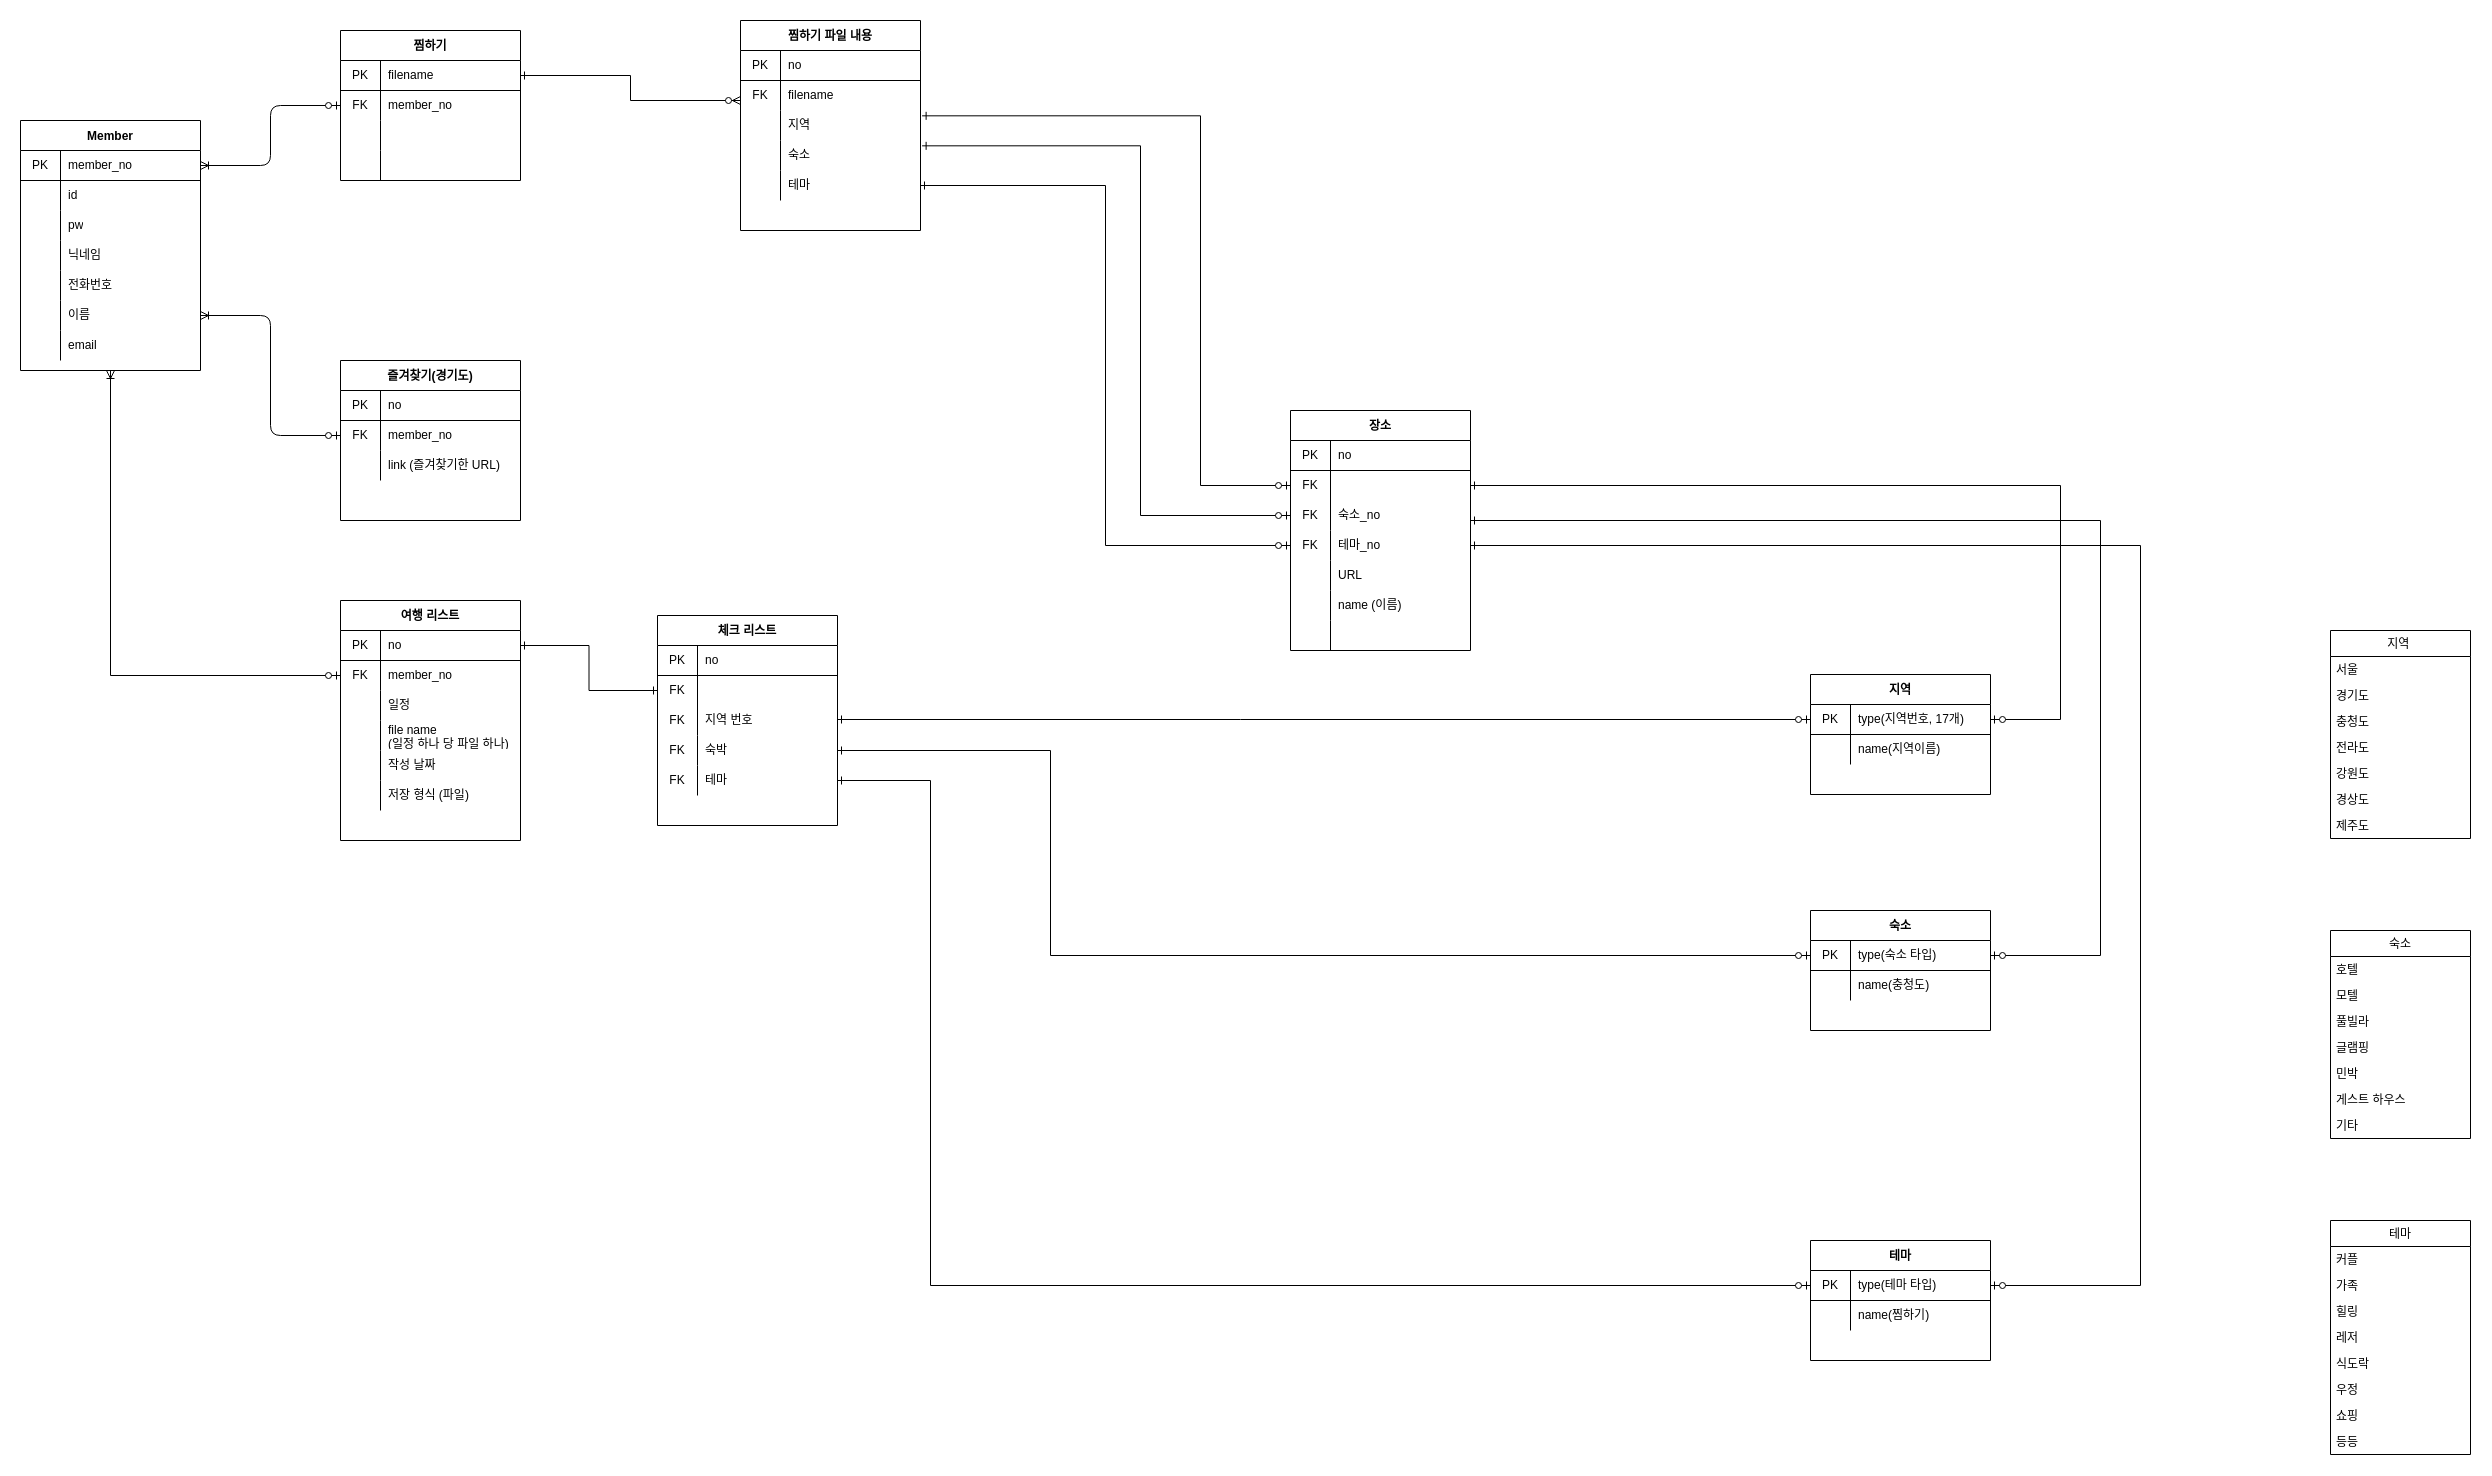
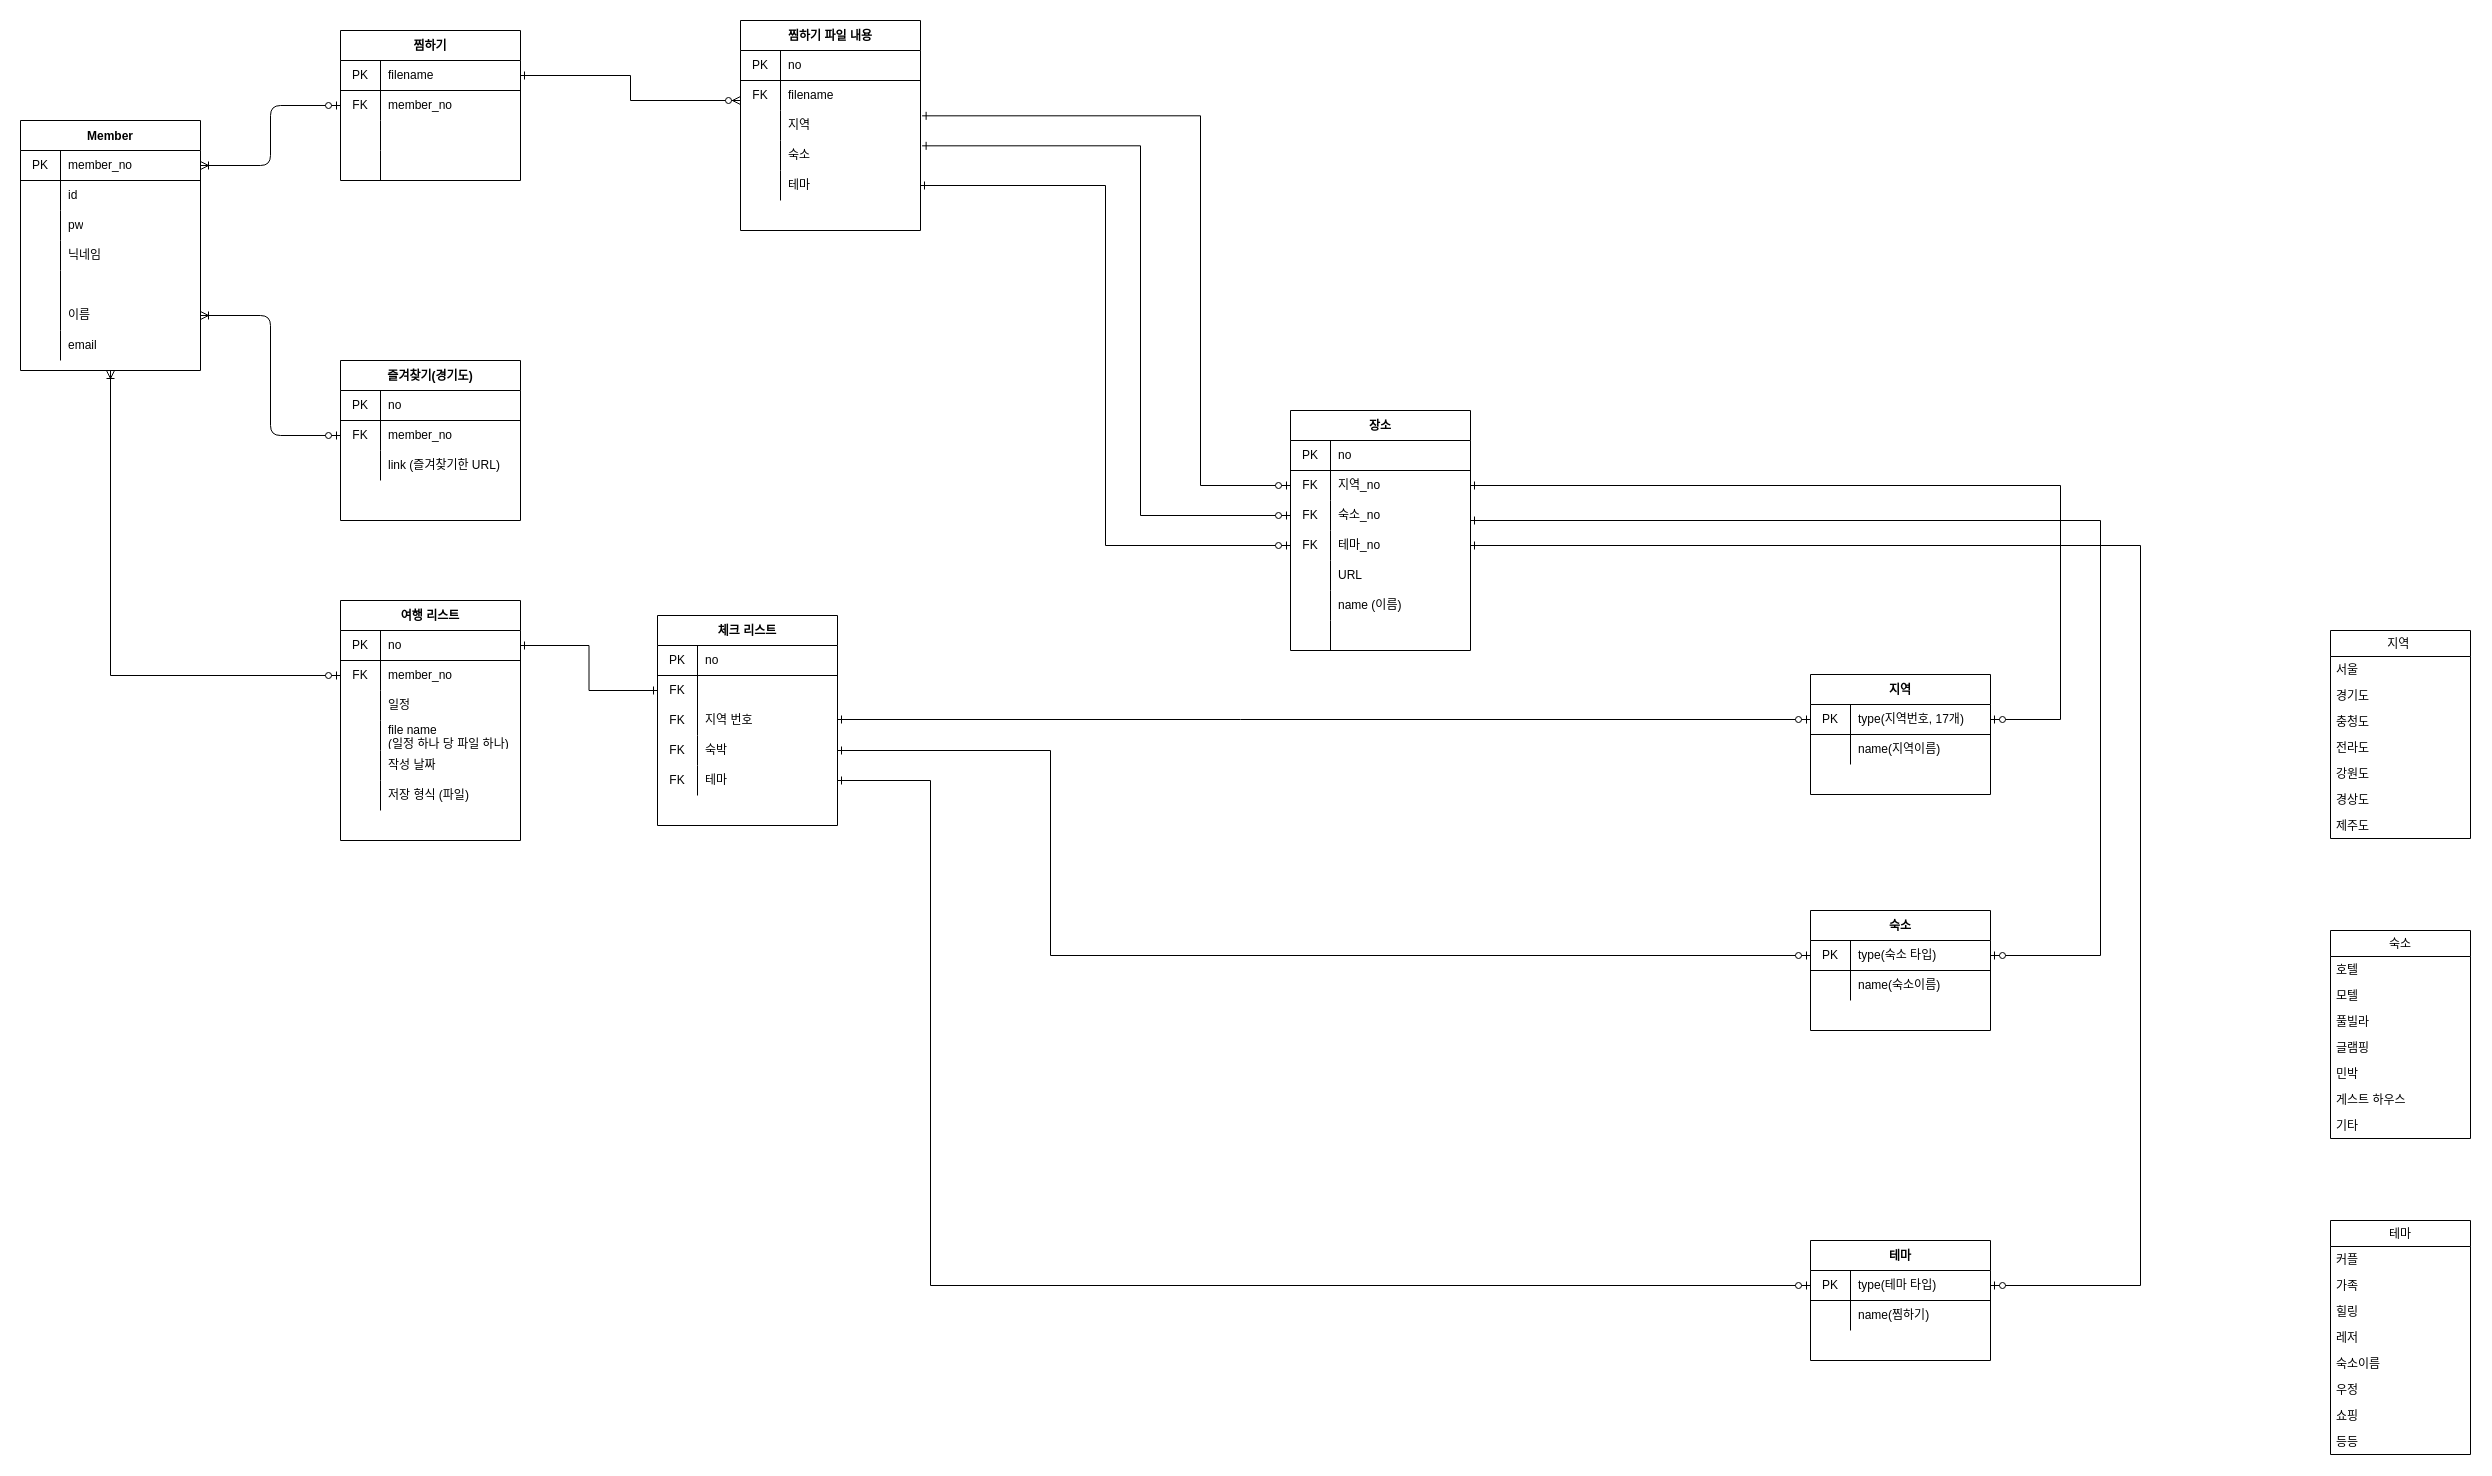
(131, 286) -> none
none -> (1401, 486)
(1897, 986) -> (1903, 986)
(2354, 1364) -> (2360, 1364)
